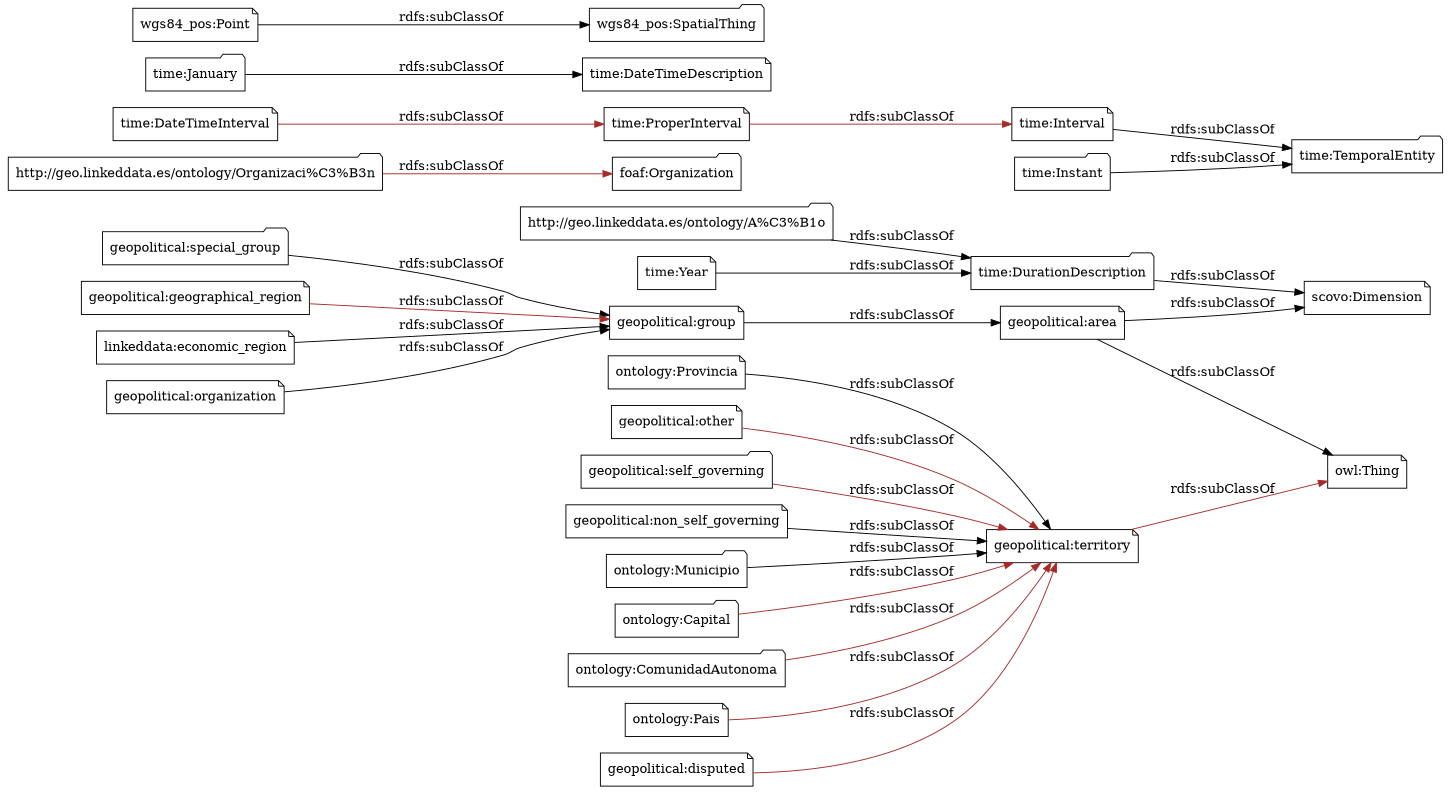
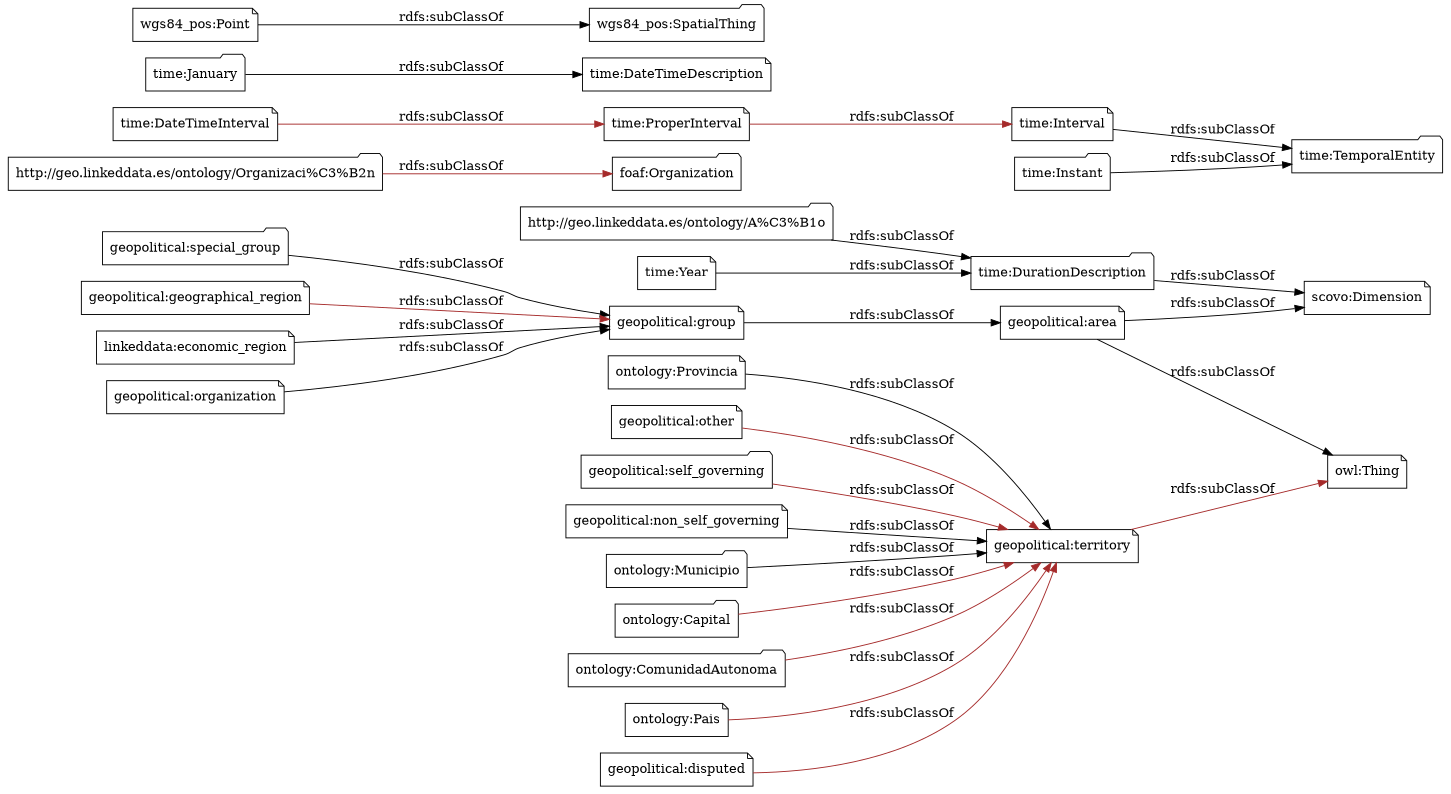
(195, 174) -> (195, 174)
